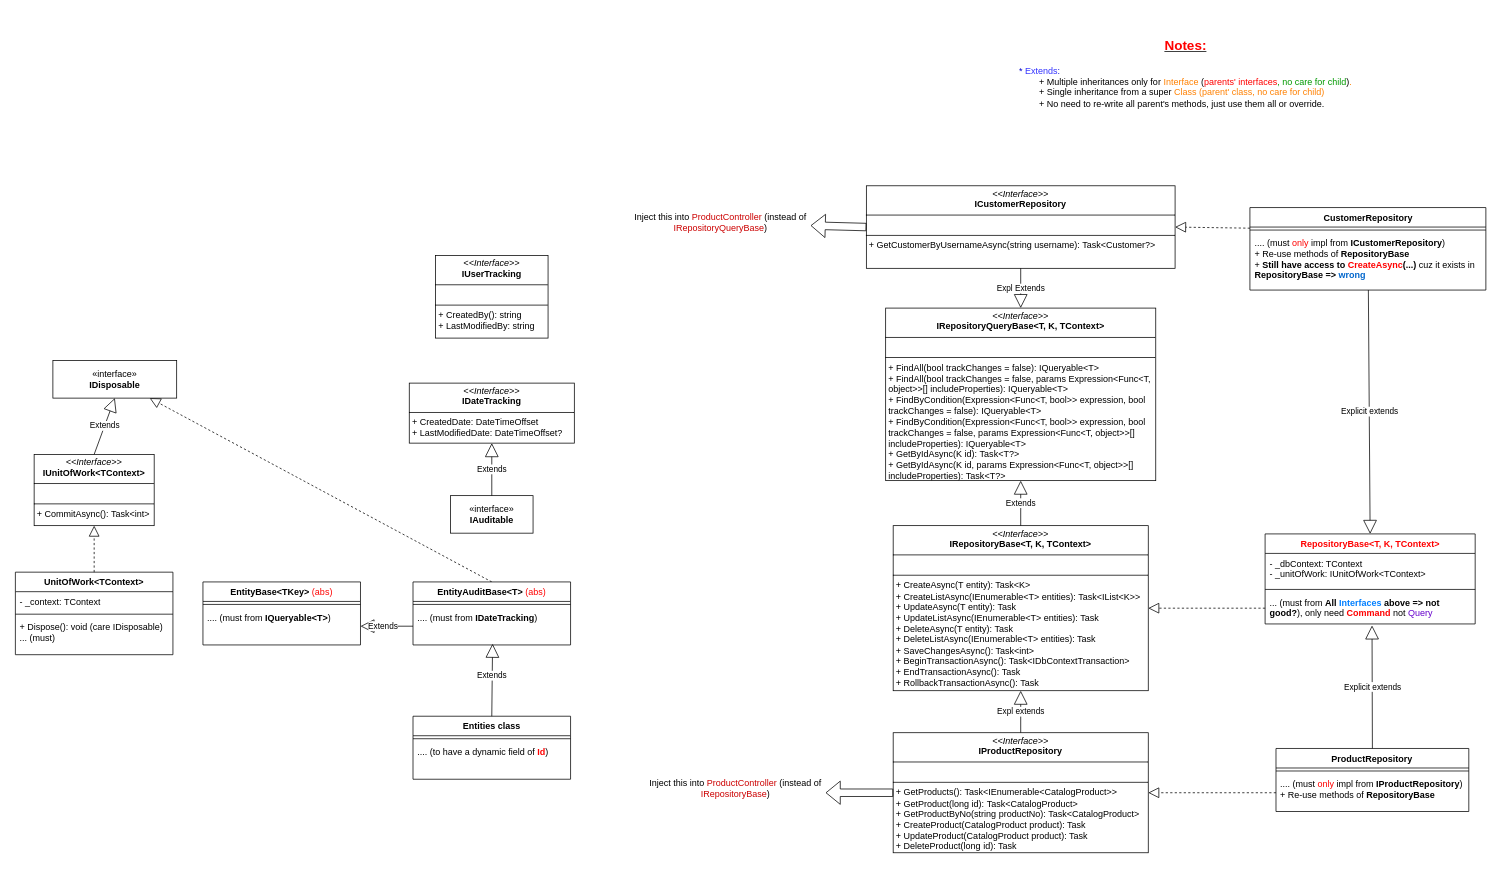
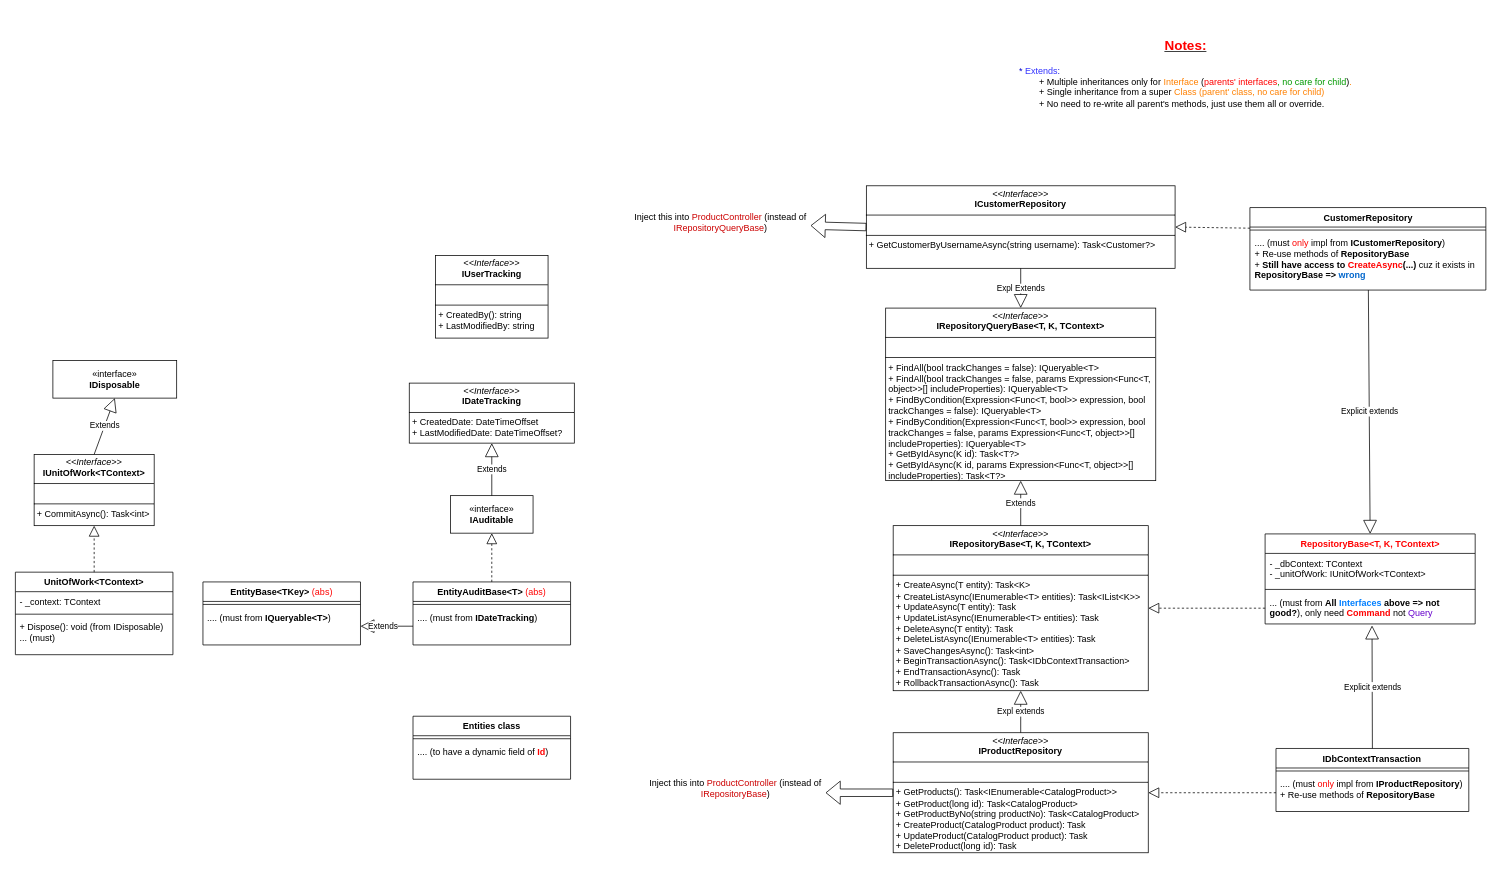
(326, 492) -> (492, 563)
(95, 638) -> (95, 638)
(492, 686) -> none
(1372, 759) -> (1372, 759)
